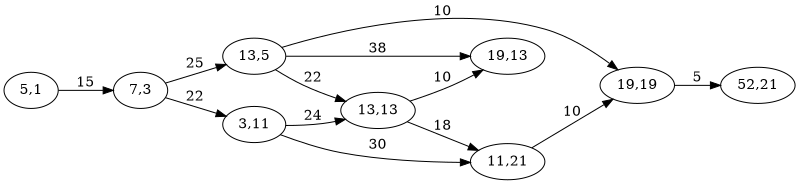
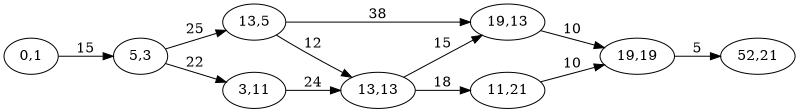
(449, 19) -> (567, 38)
(313, 78) -> (313, 44)
(443, 78) -> (443, 44)
(31, 90) -> (31, 56)
(141, 90) -> (141, 56)
(369, 157) -> none
